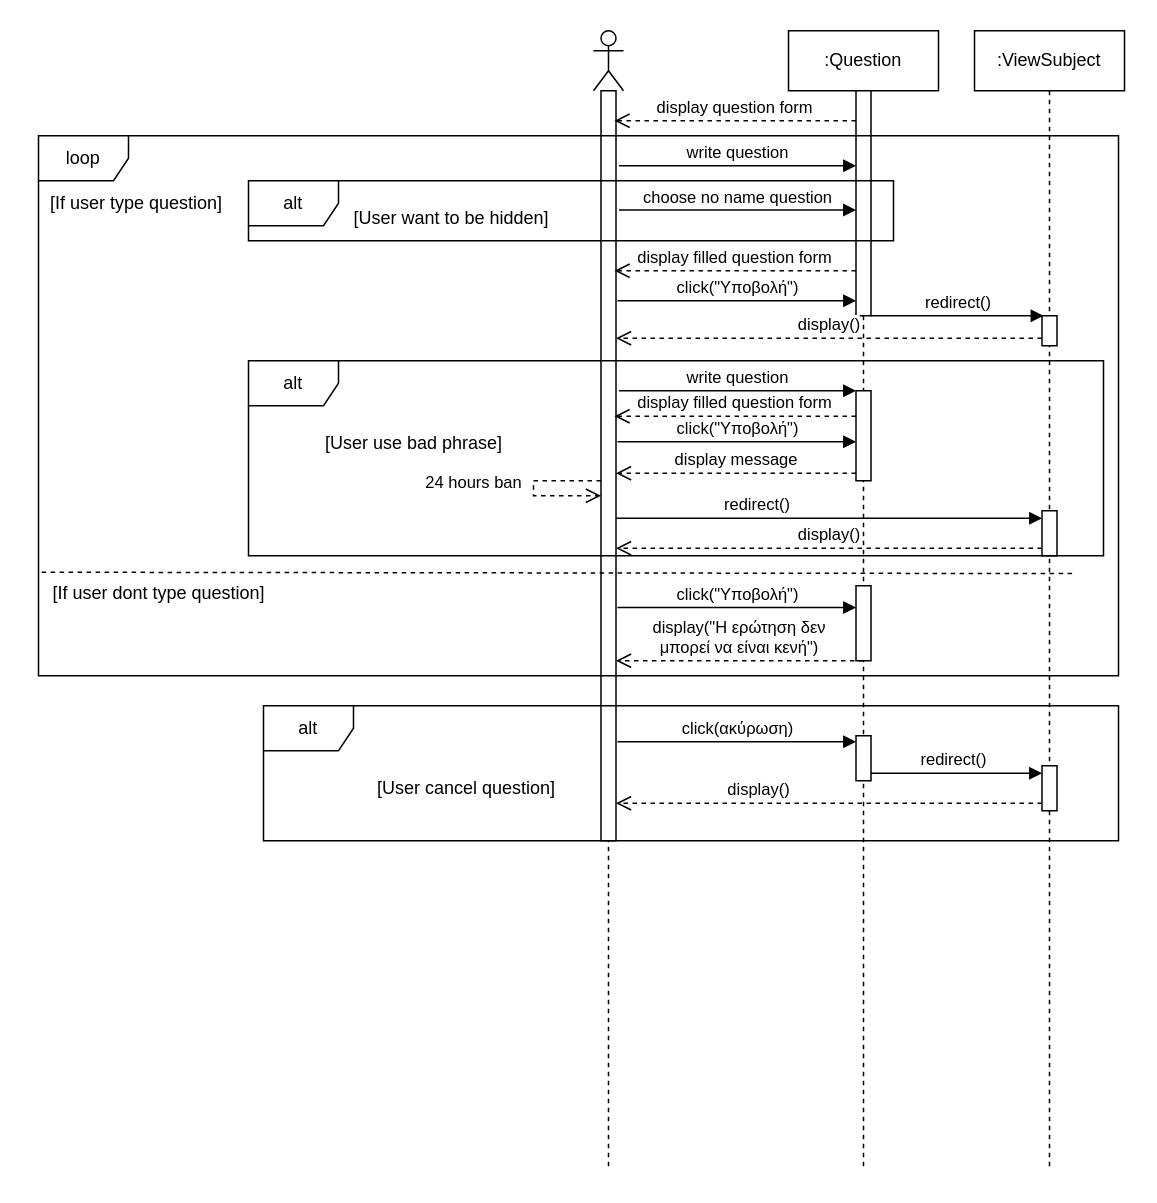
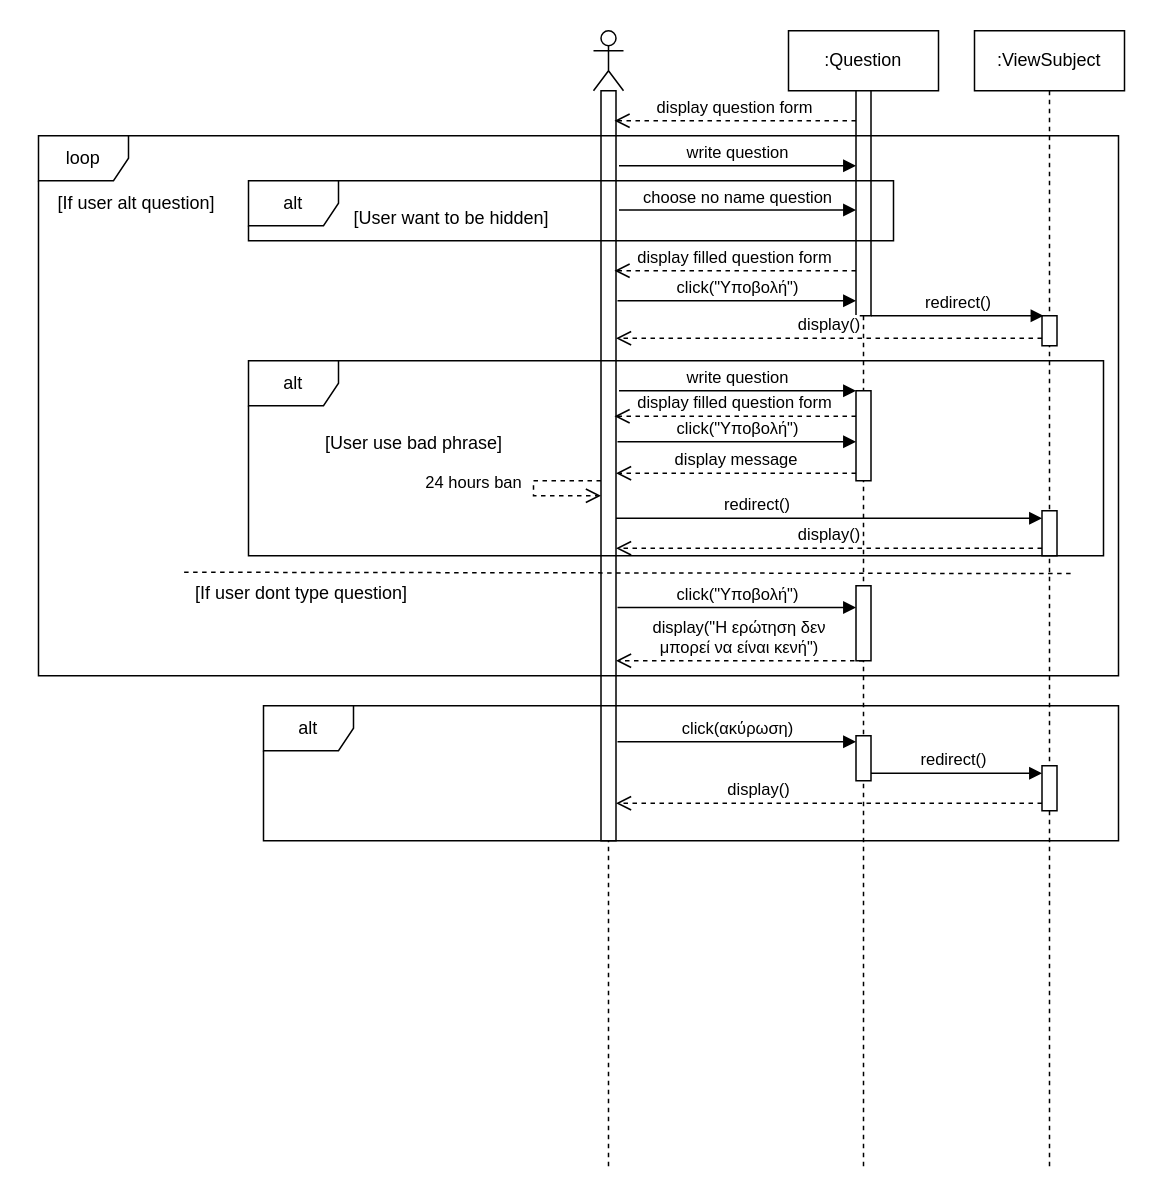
(137, 203) -> (137, 203)
(158, 593) -> (301, 593)
(466, 788) -> none
